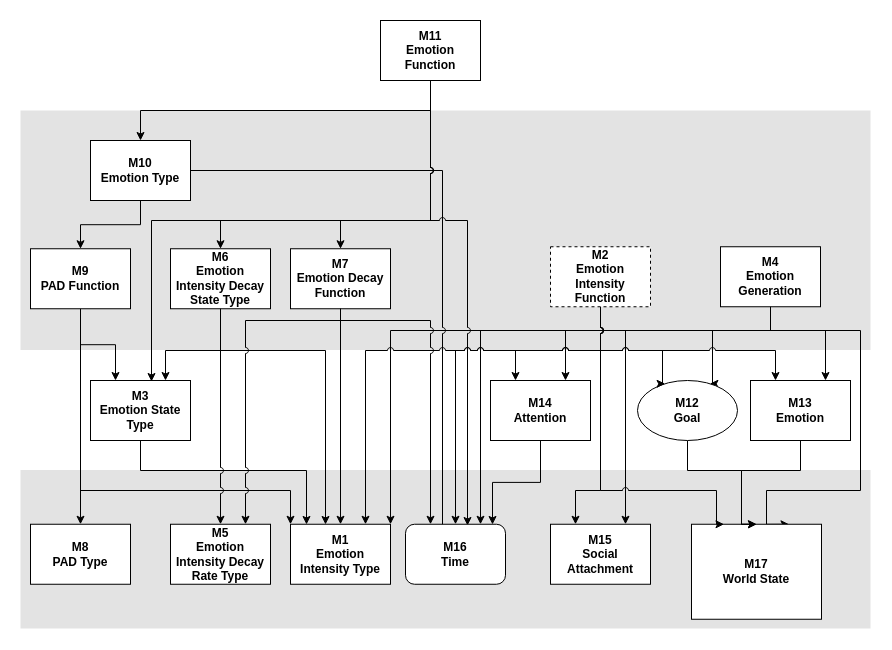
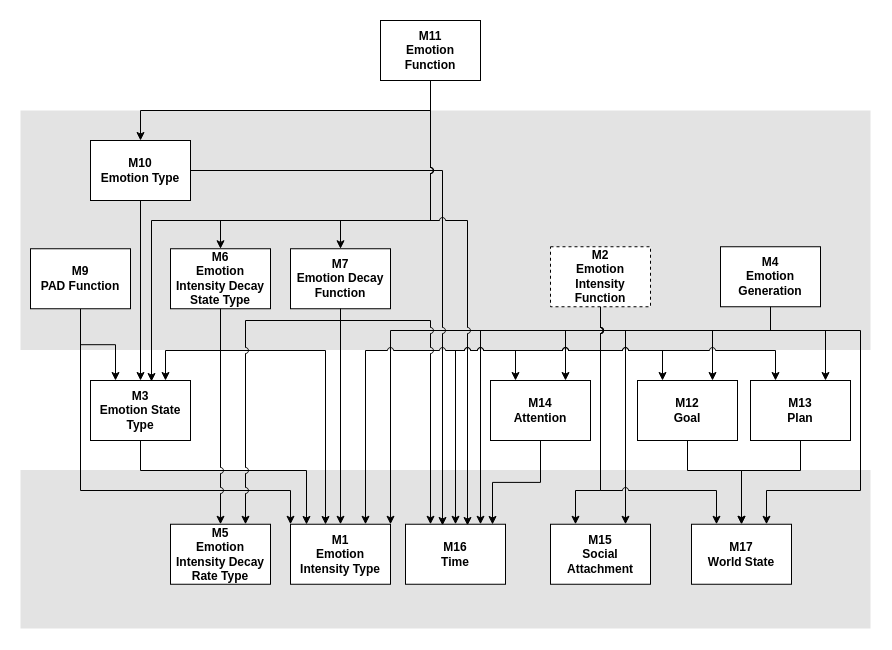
(104, 225) -> (141, 298)
(688, 411) -> (688, 411)
(801, 411) -> (801, 411)
(81, 505) -> none
(443, 520) -> (443, 517)
(81, 554) -> none
(456, 554) -> (456, 554)
(757, 572) -> (742, 554)
